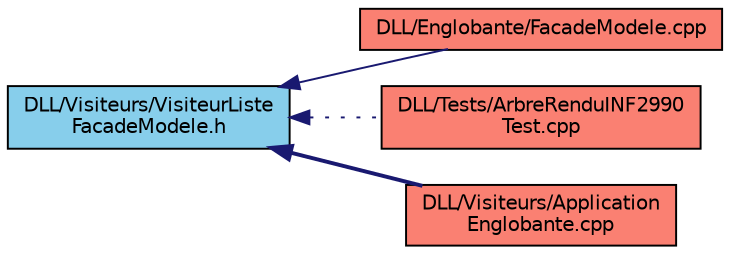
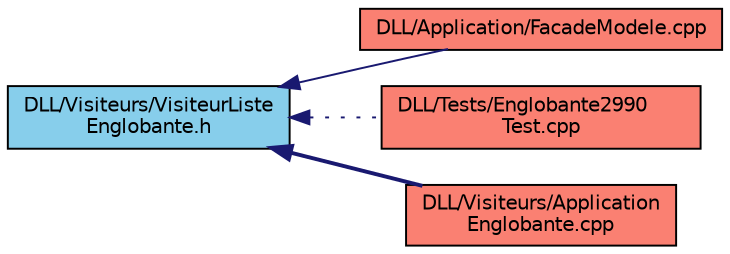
(541, 29) -> (541, 29)
(149, 117) -> (149, 117)
(541, 117) -> (541, 117)
